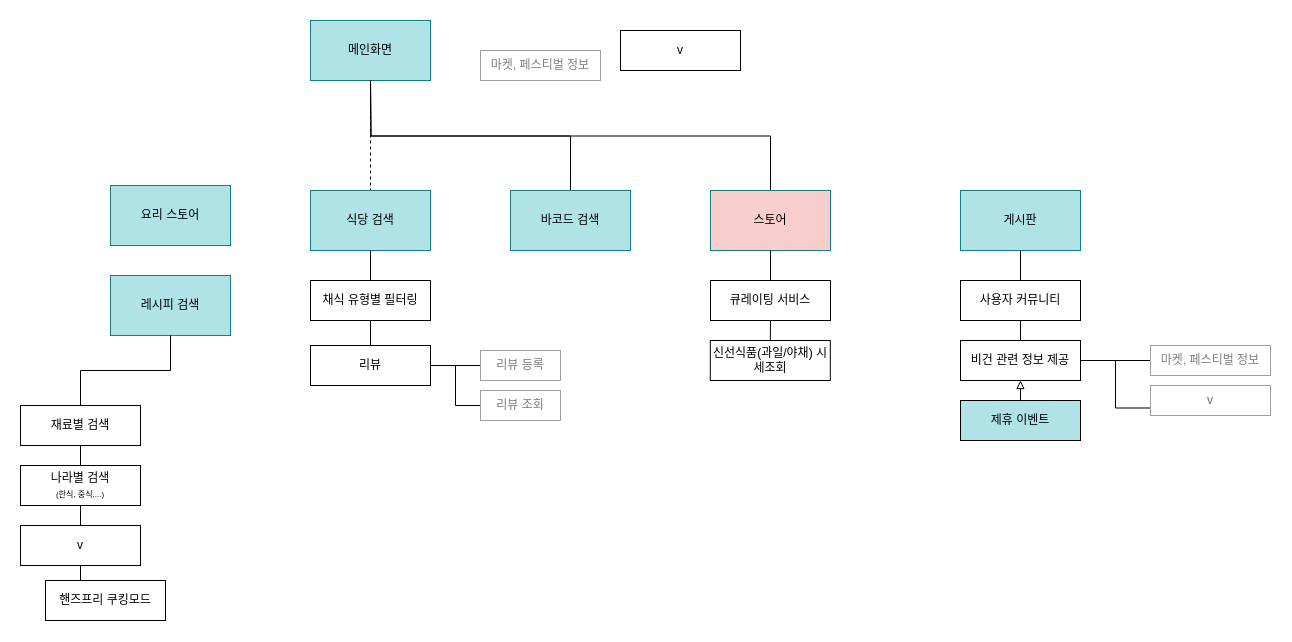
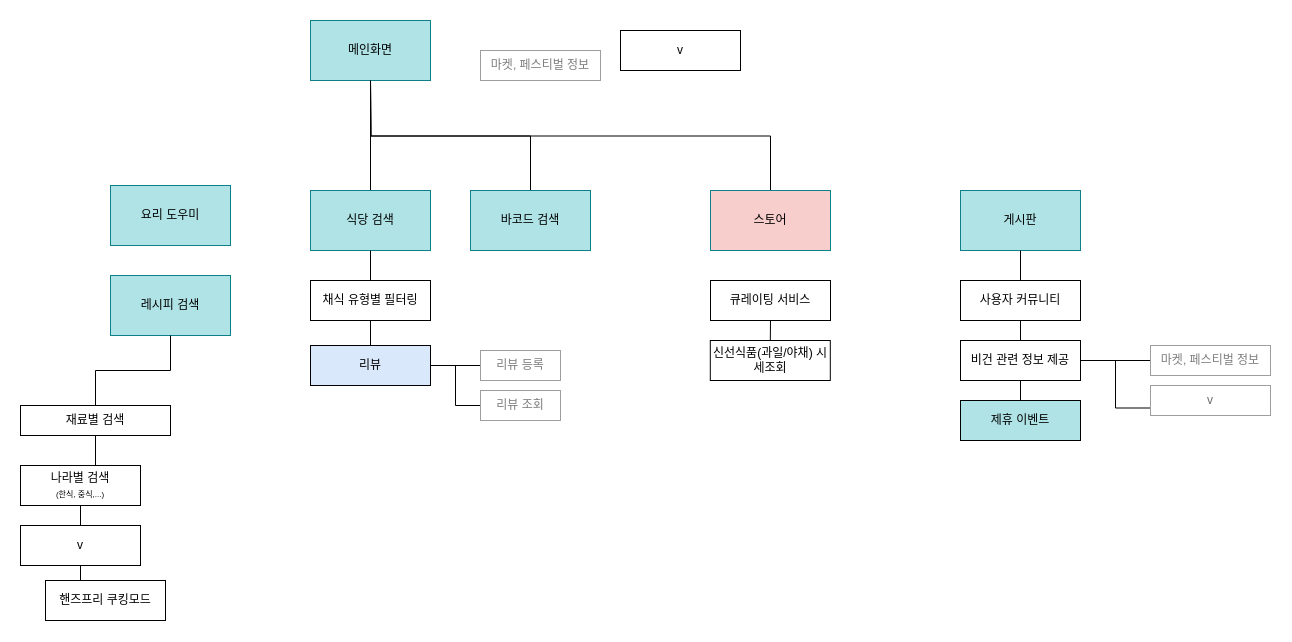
(371, 164) -> (371, 164)
(171, 216) -> (171, 216)
(571, 221) -> (531, 221)
(771, 266) -> none
(371, 366) -> (371, 366)
(1021, 390) -> (1021, 387)
(81, 426) -> (96, 421)
